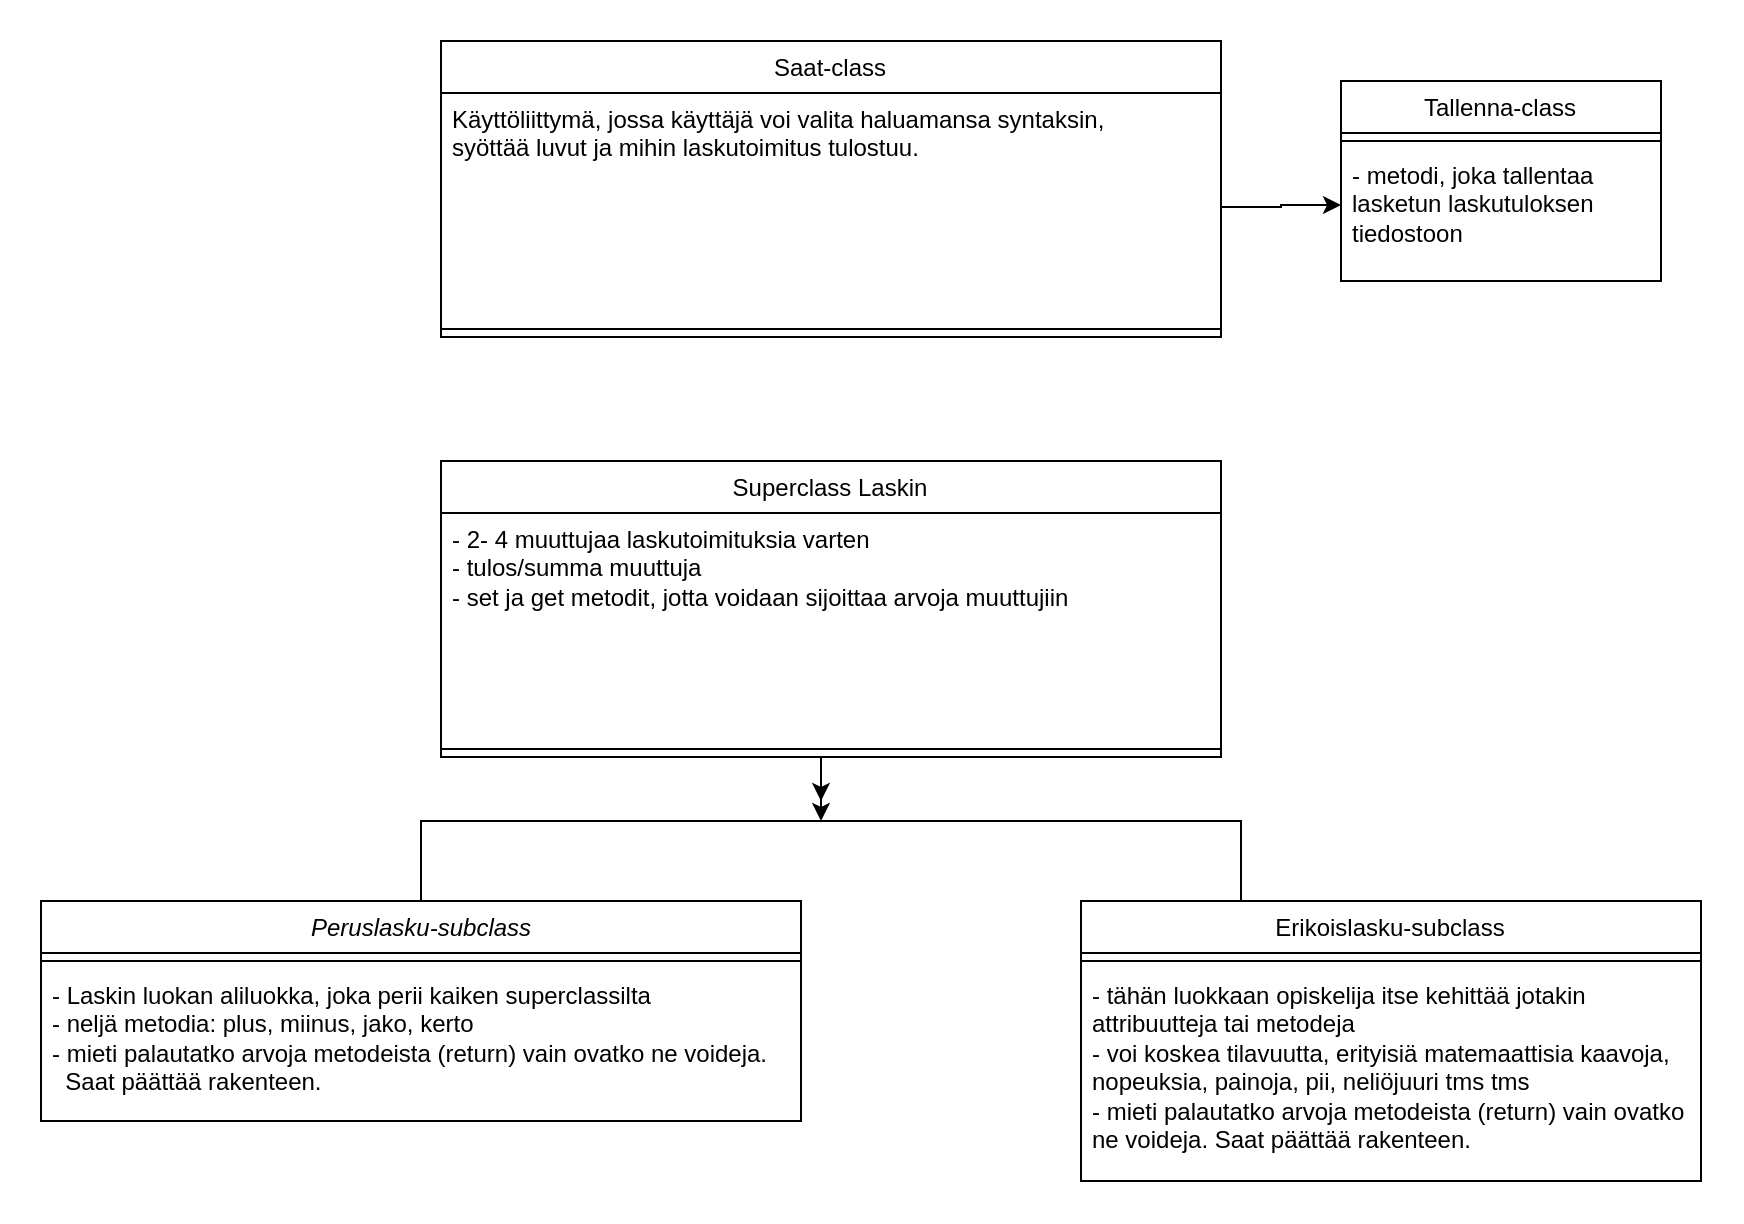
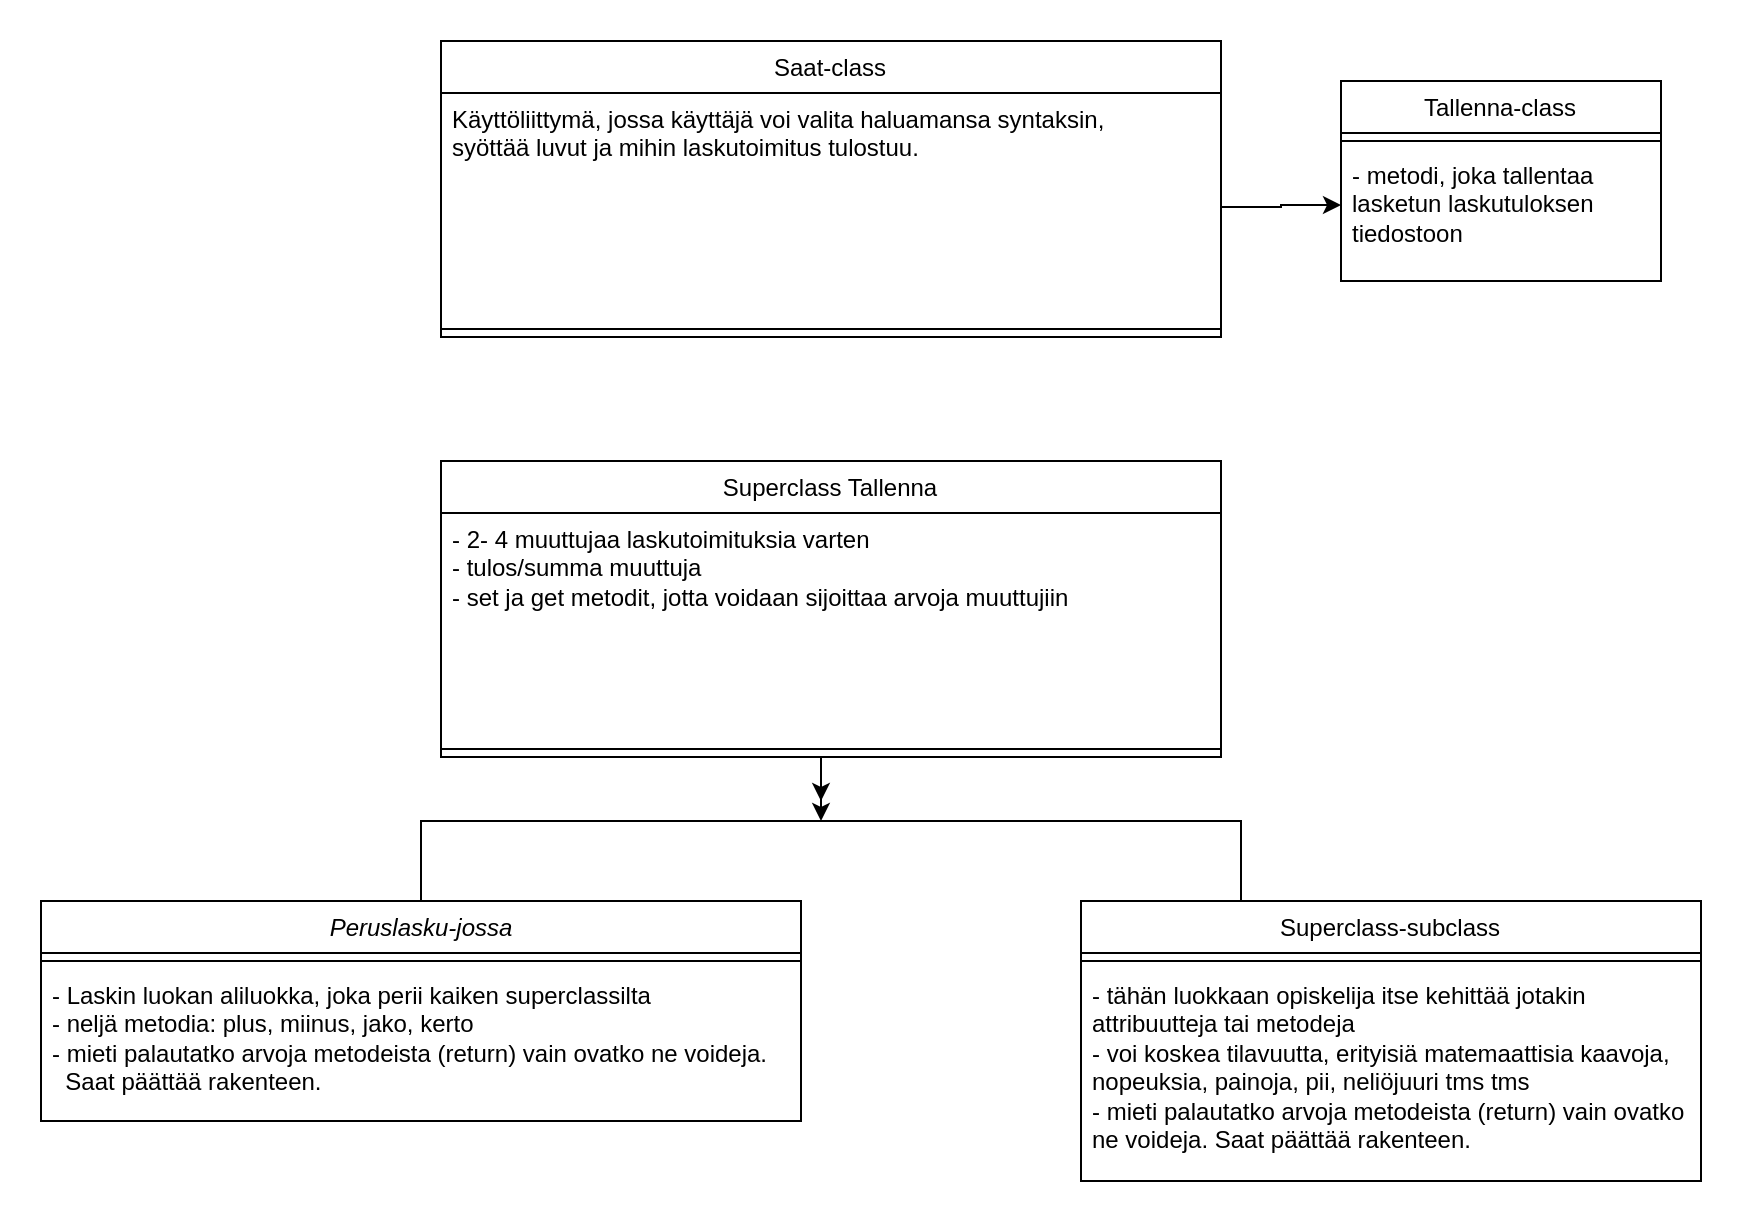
(830, 488) -> (830, 488)
(1390, 928) -> (1390, 928)
(422, 929) -> (422, 929)
